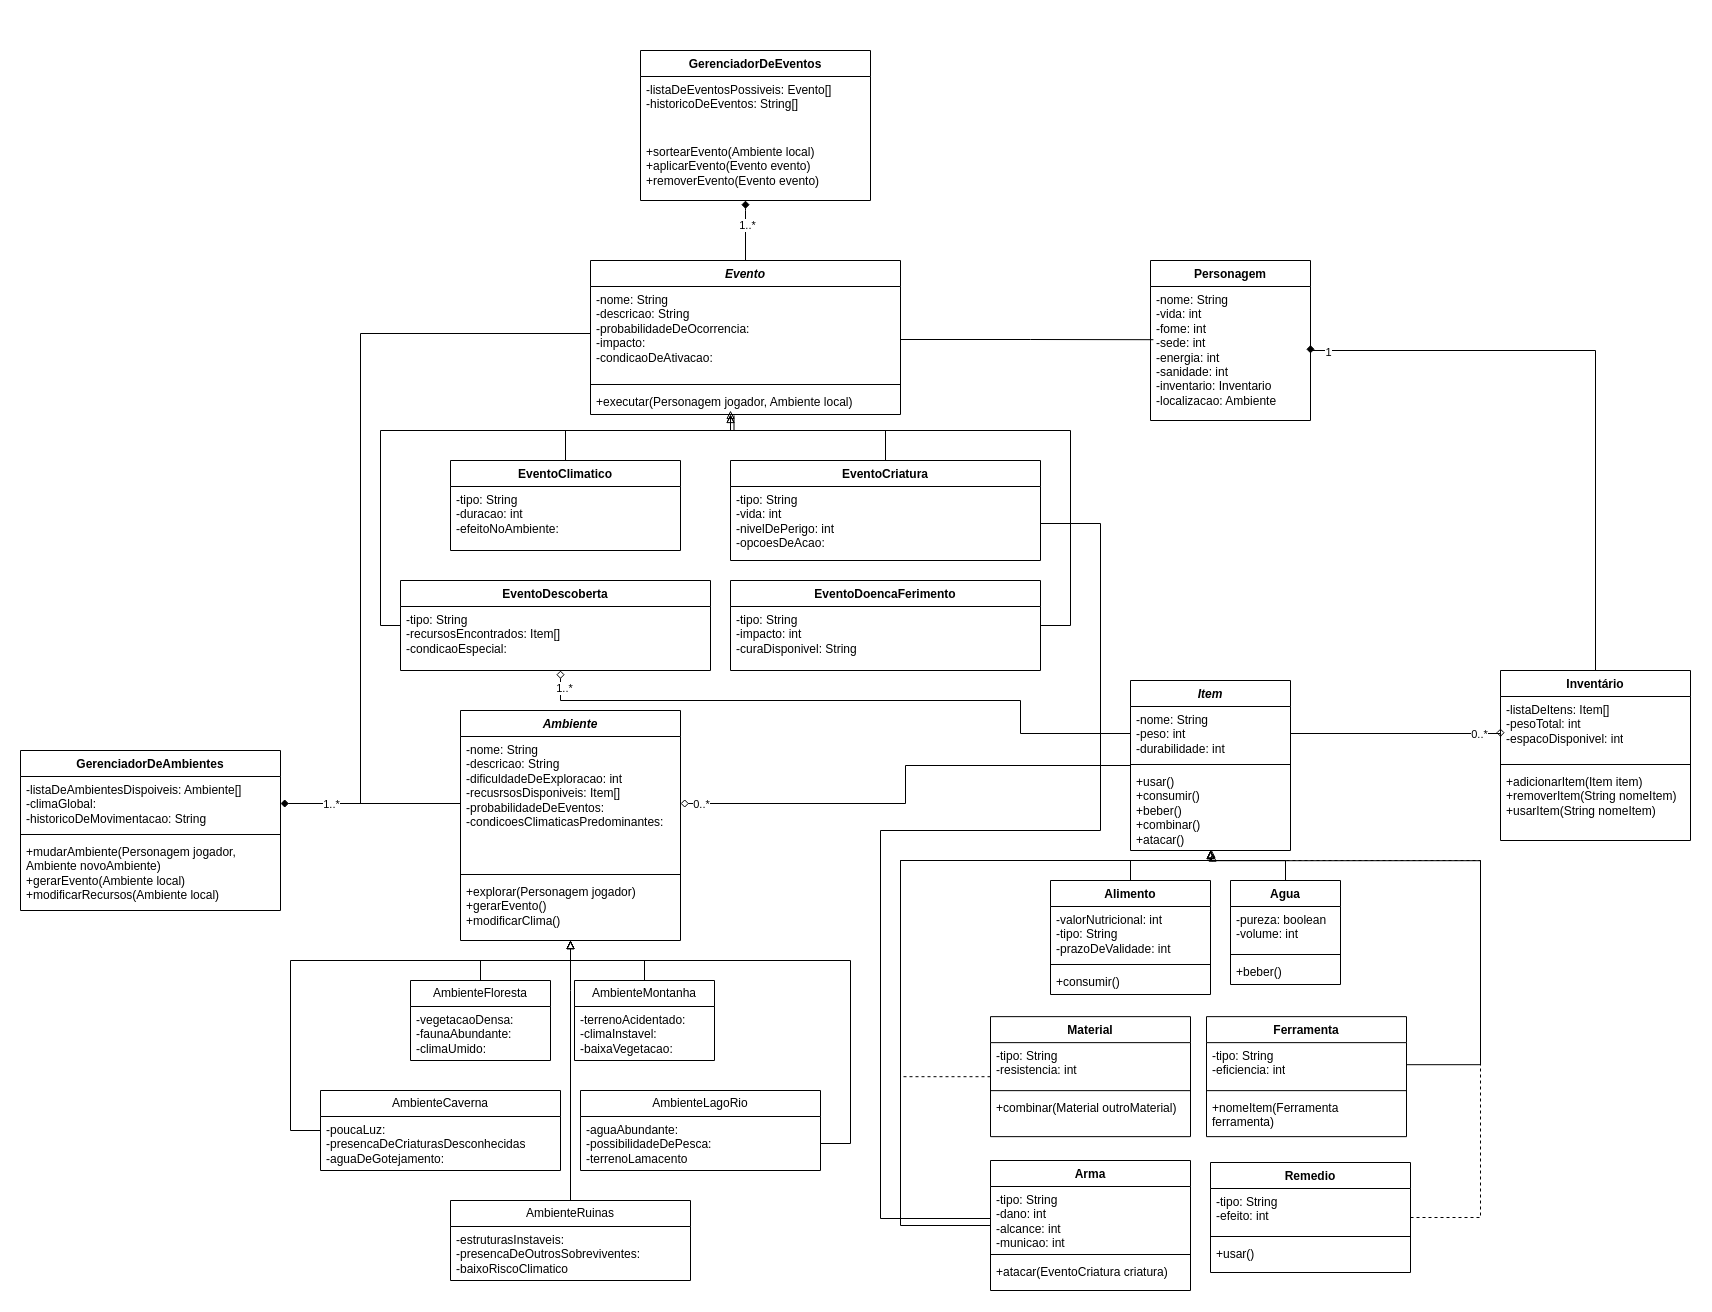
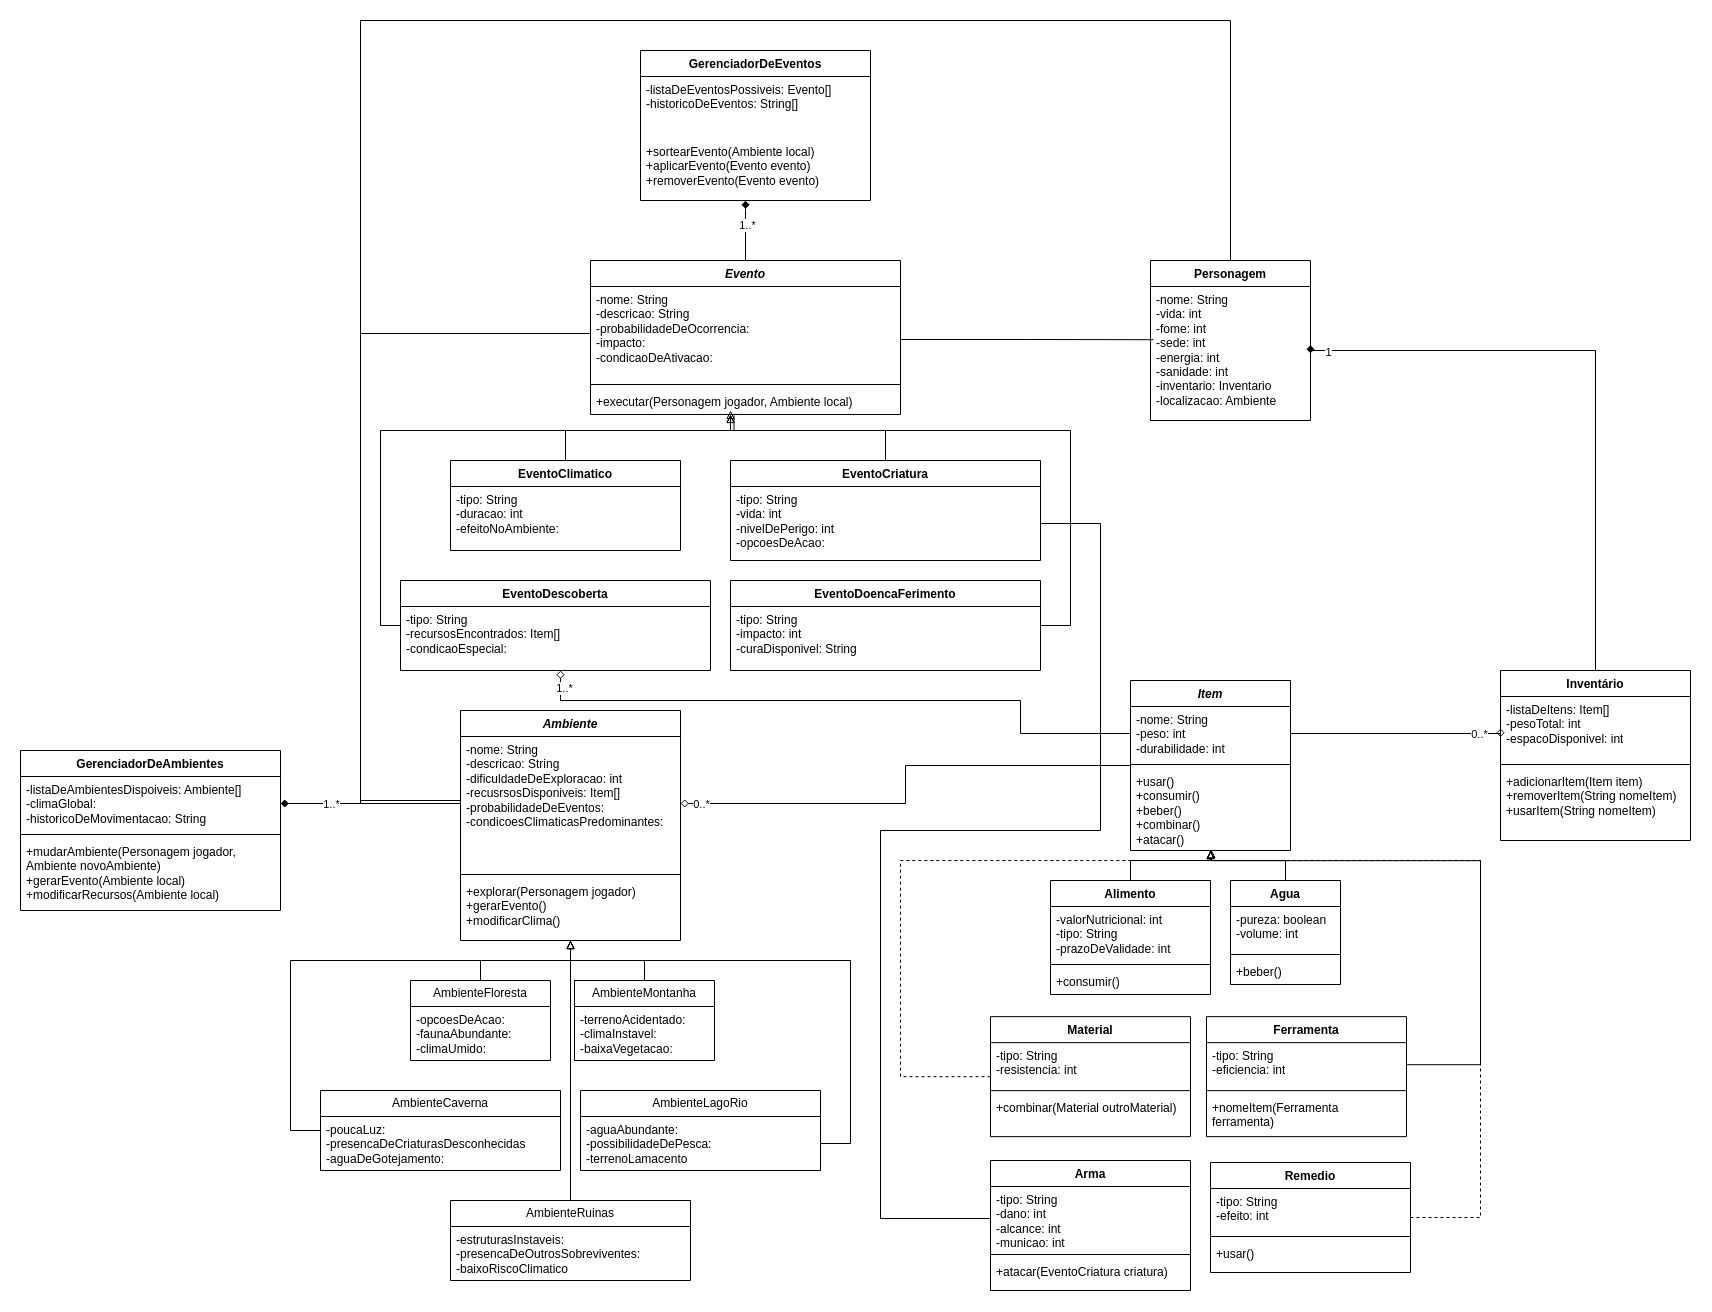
none -> (761, 21)
(469, 1035) -> (469, 1035)
(901, 1196) -> none
